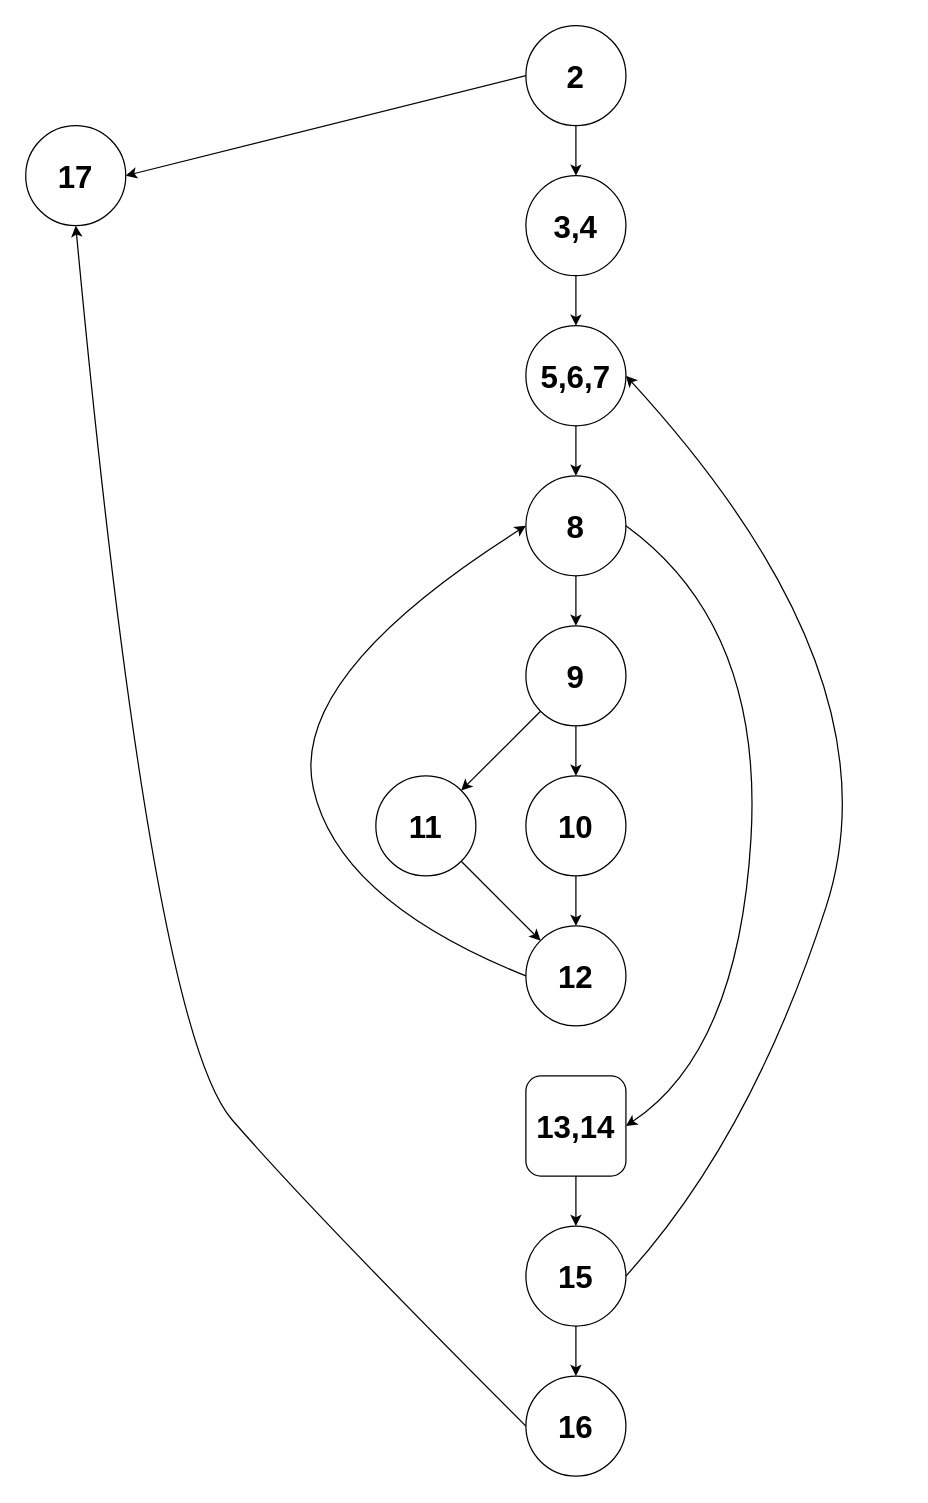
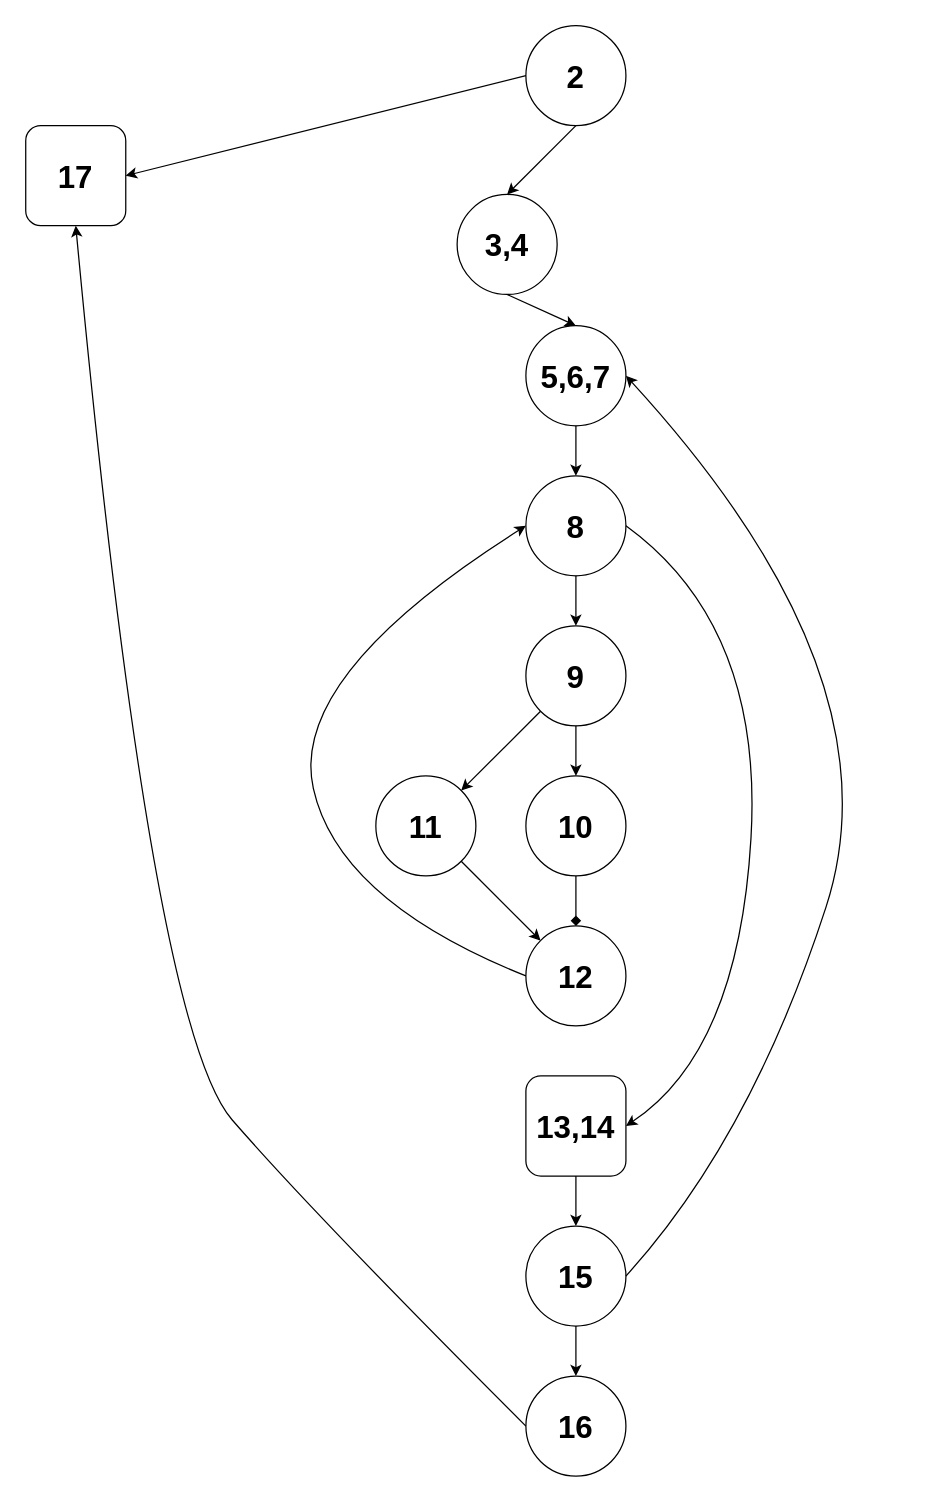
(76, 176) -> (76, 176)
(576, 226) -> (507, 244)
(576, 916) -> (576, 915)
